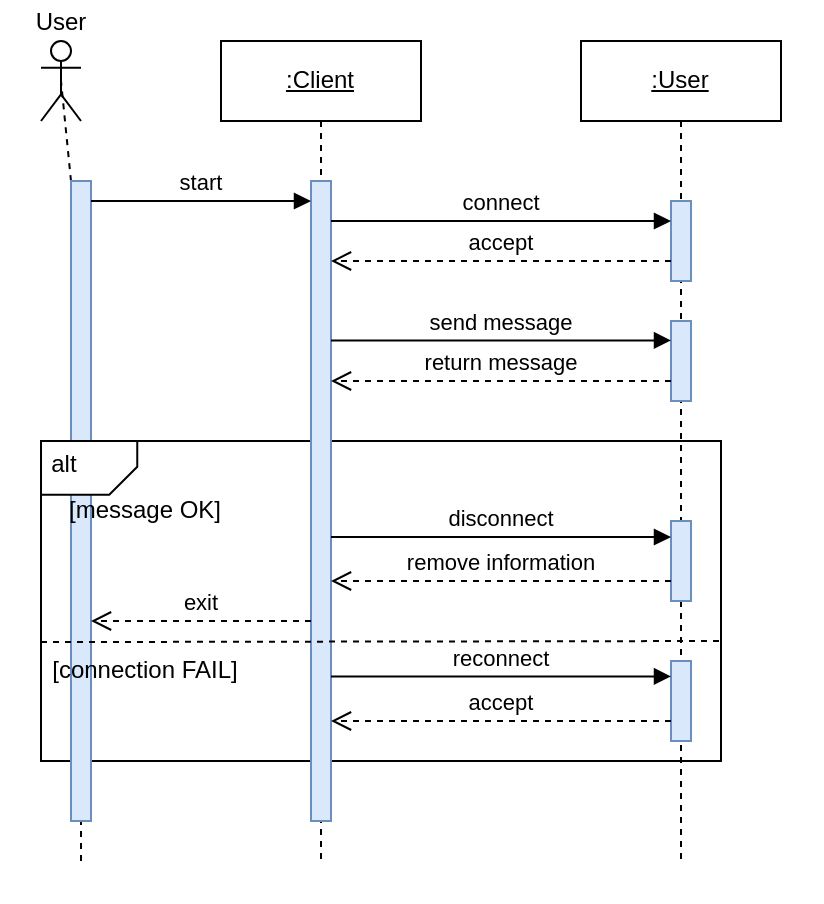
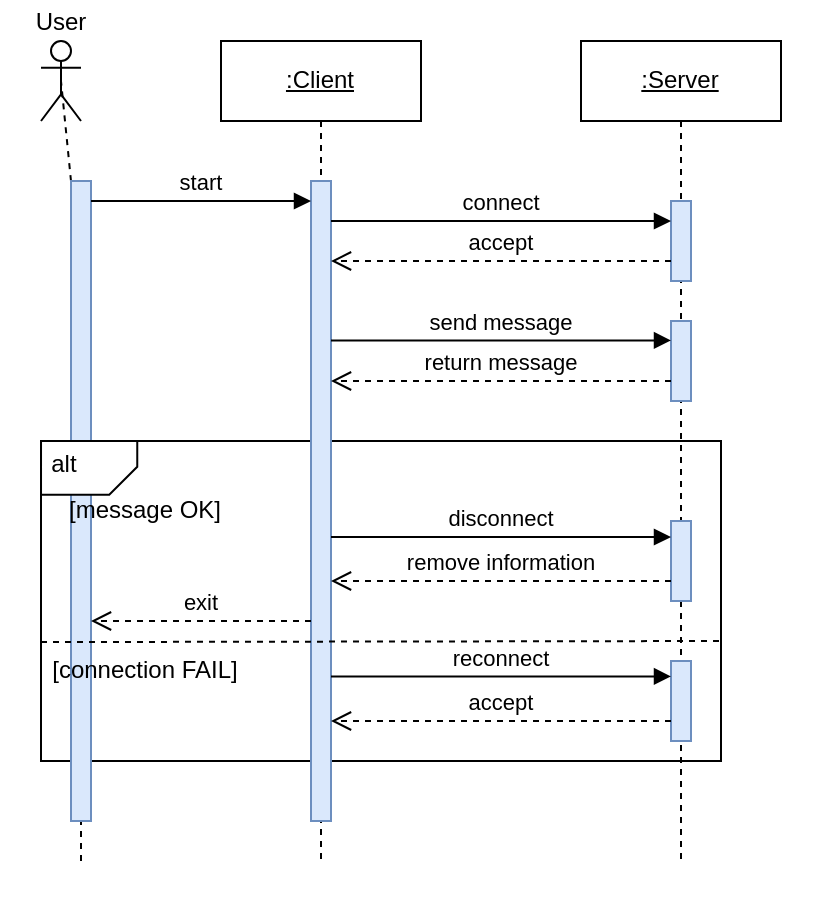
(681, 81) -> (681, 81)
